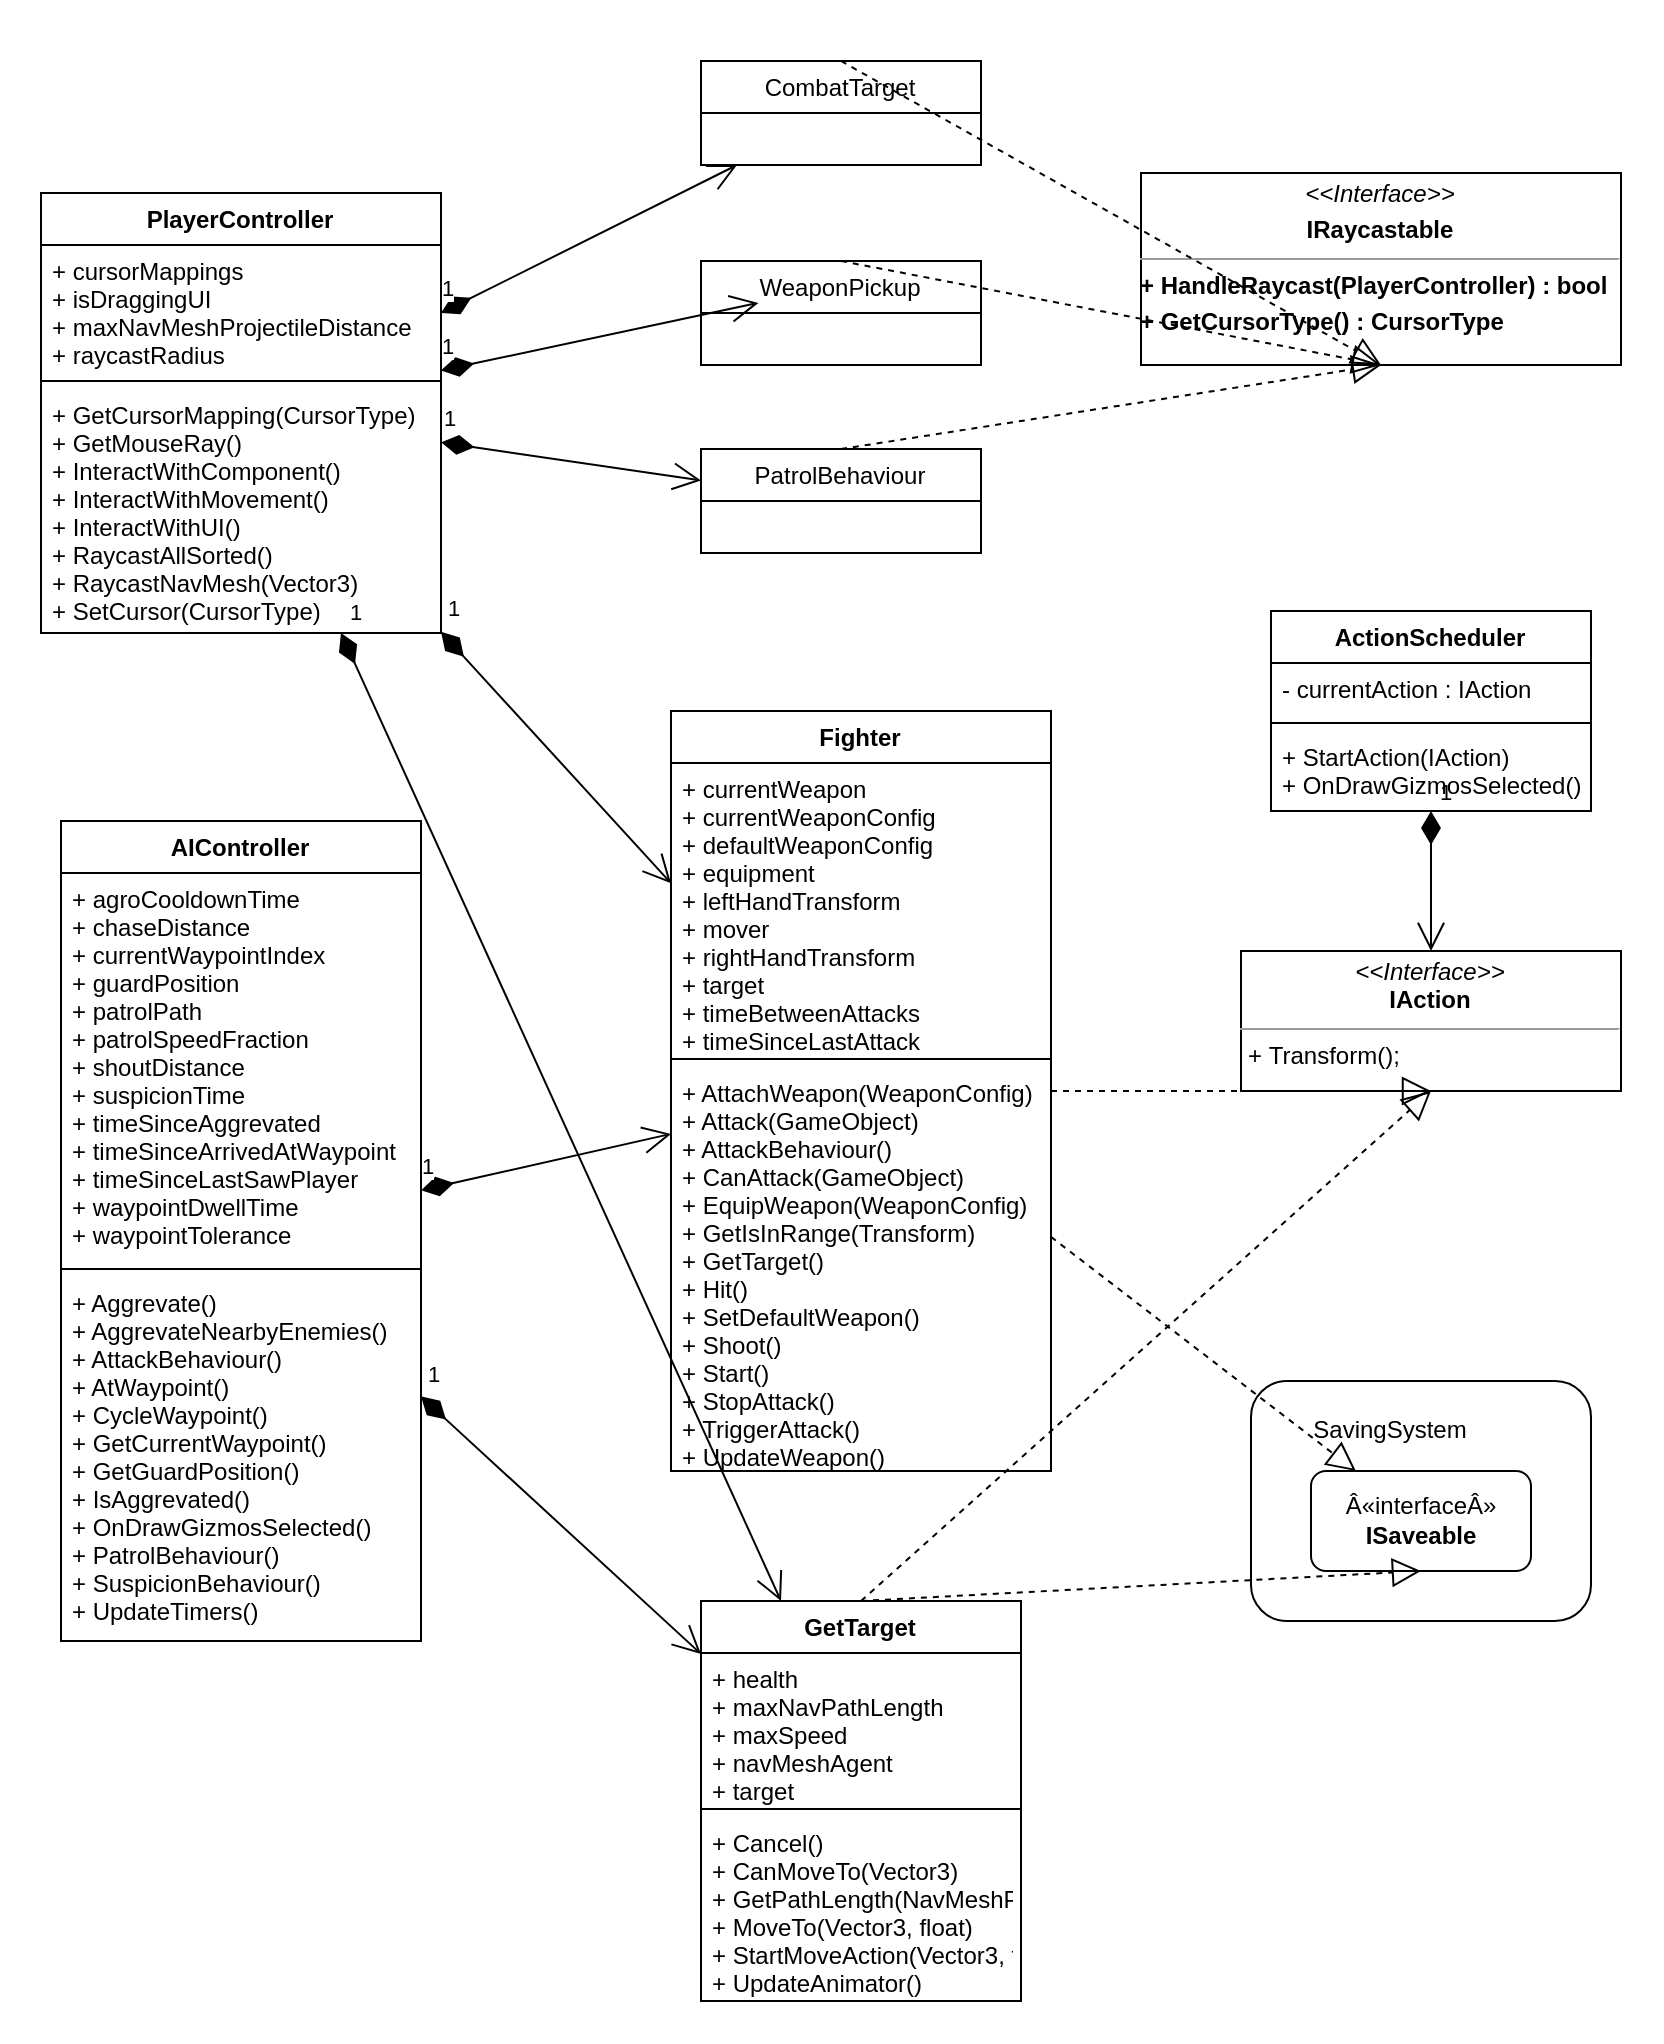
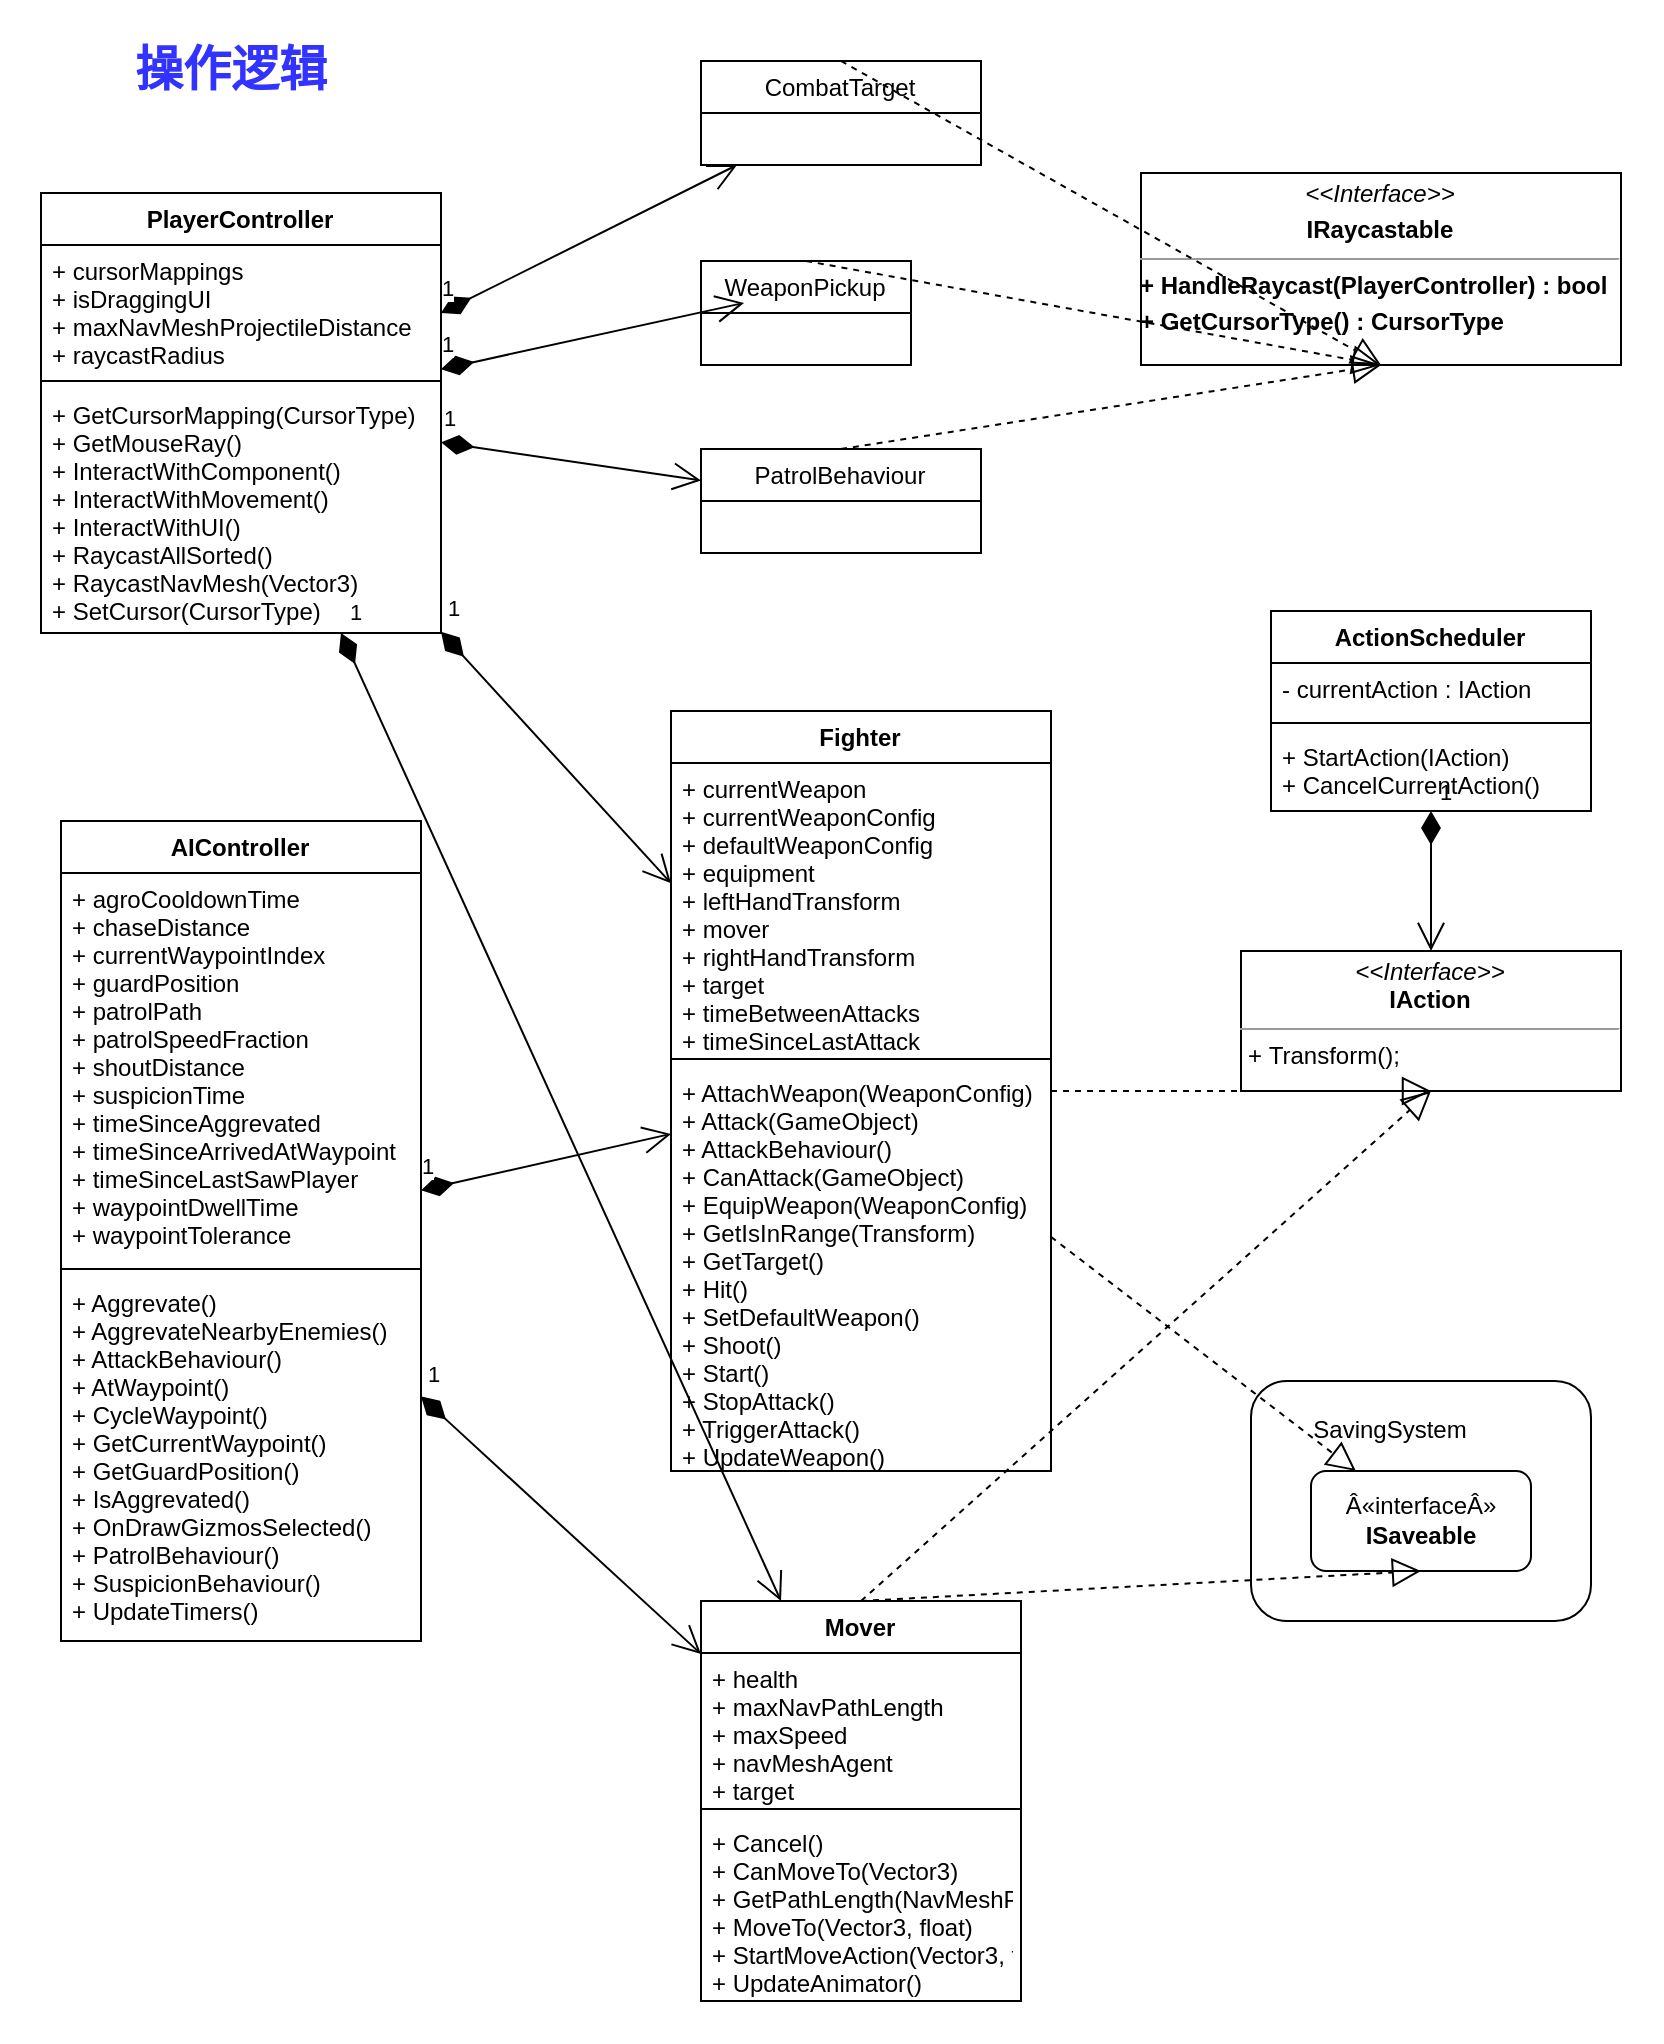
none -> (231, 71)
(841, 313) -> (806, 313)
(1420, 758) -> (1420, 758)
(860, 1628) -> (860, 1628)
